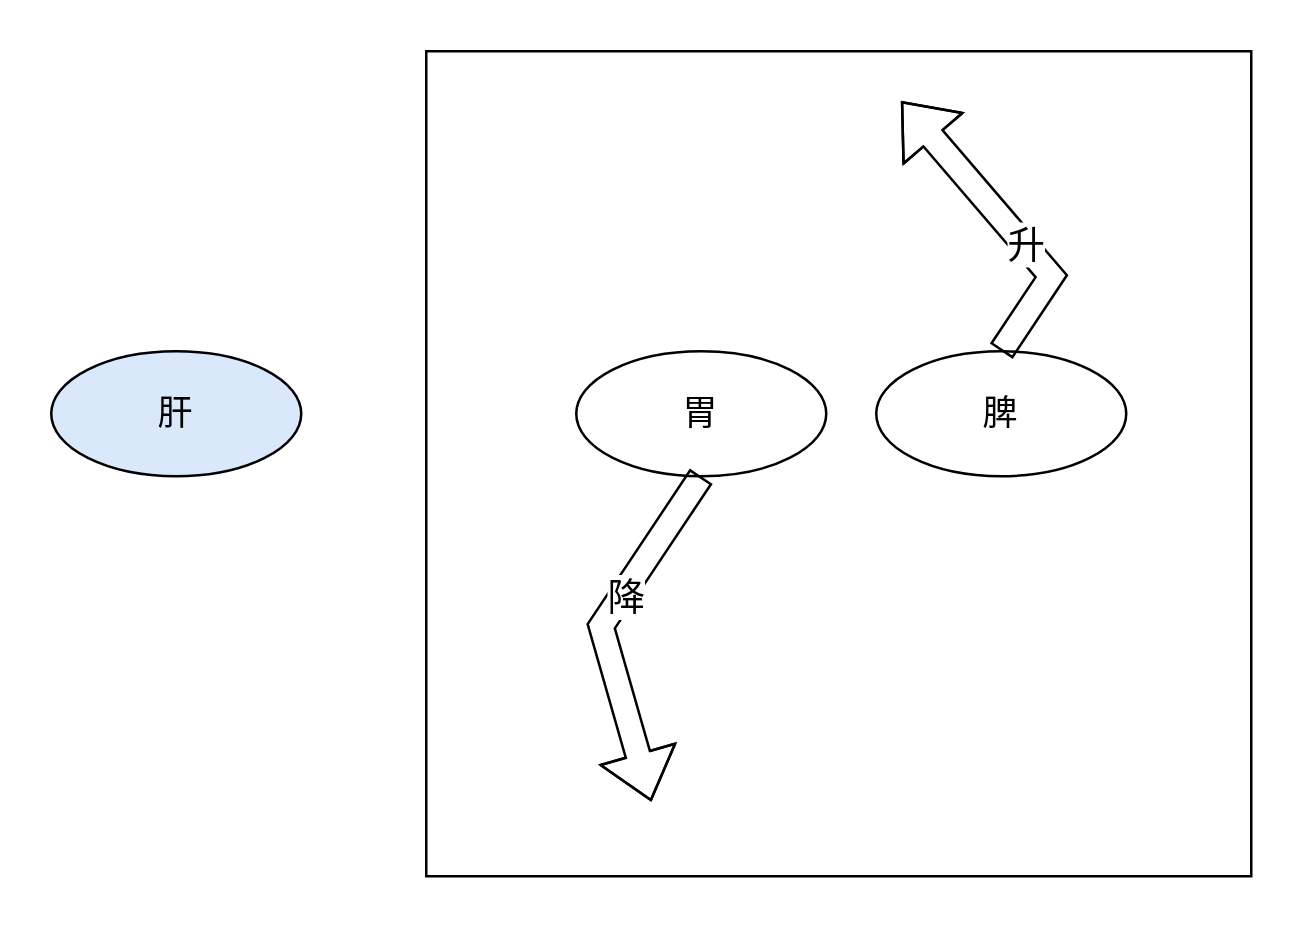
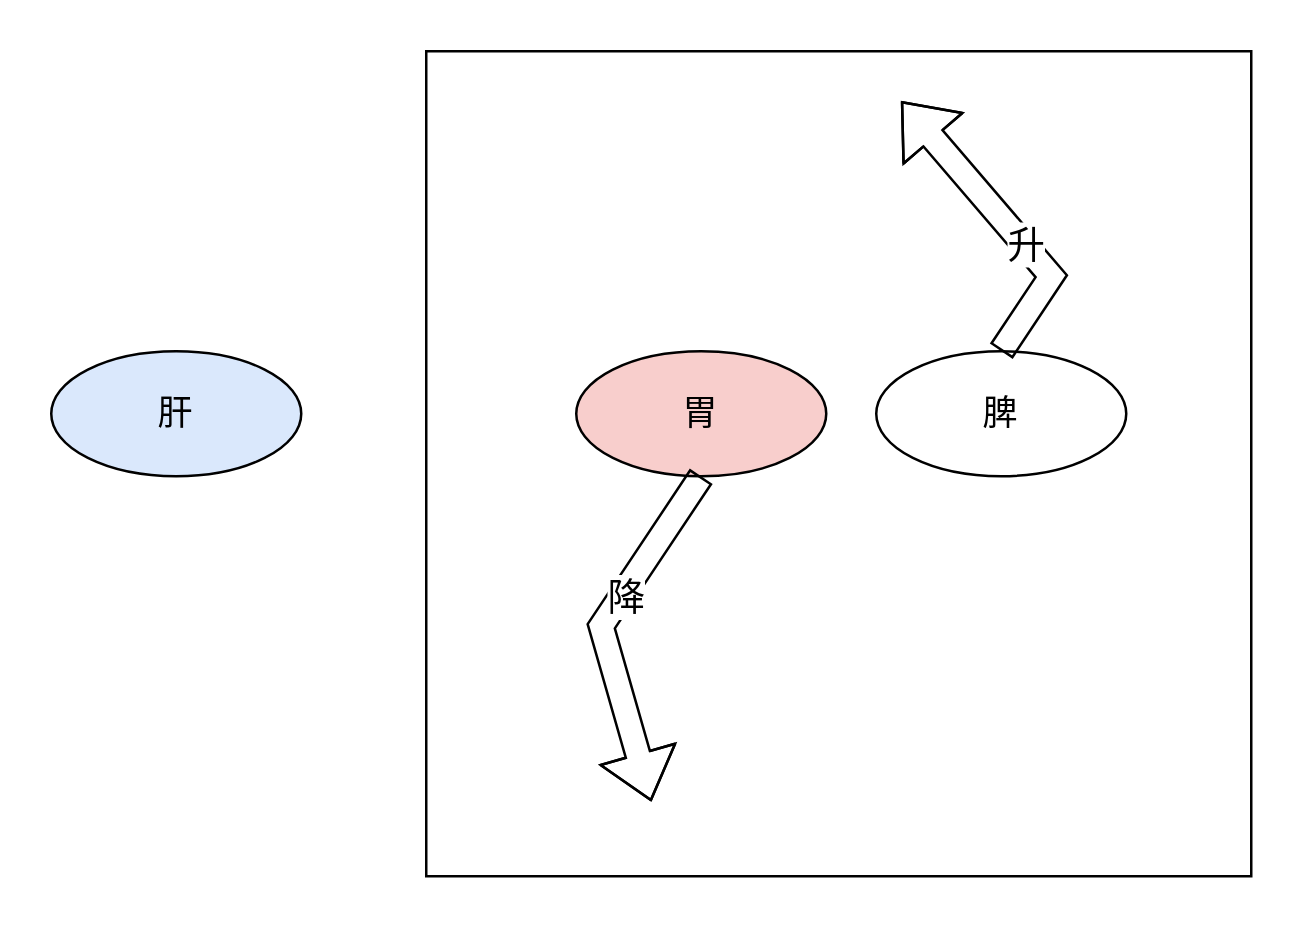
(701, 414) -> (701, 414)
